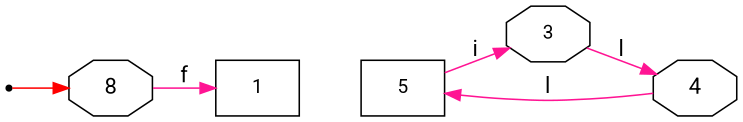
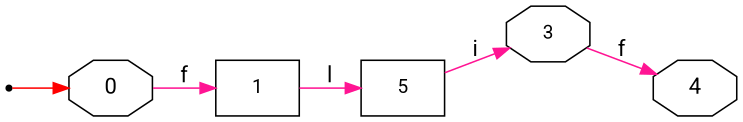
(622, 50) -> (622, 50)
(111, 88) -> (111, 88)
(557, 100) -> (322, 88)
